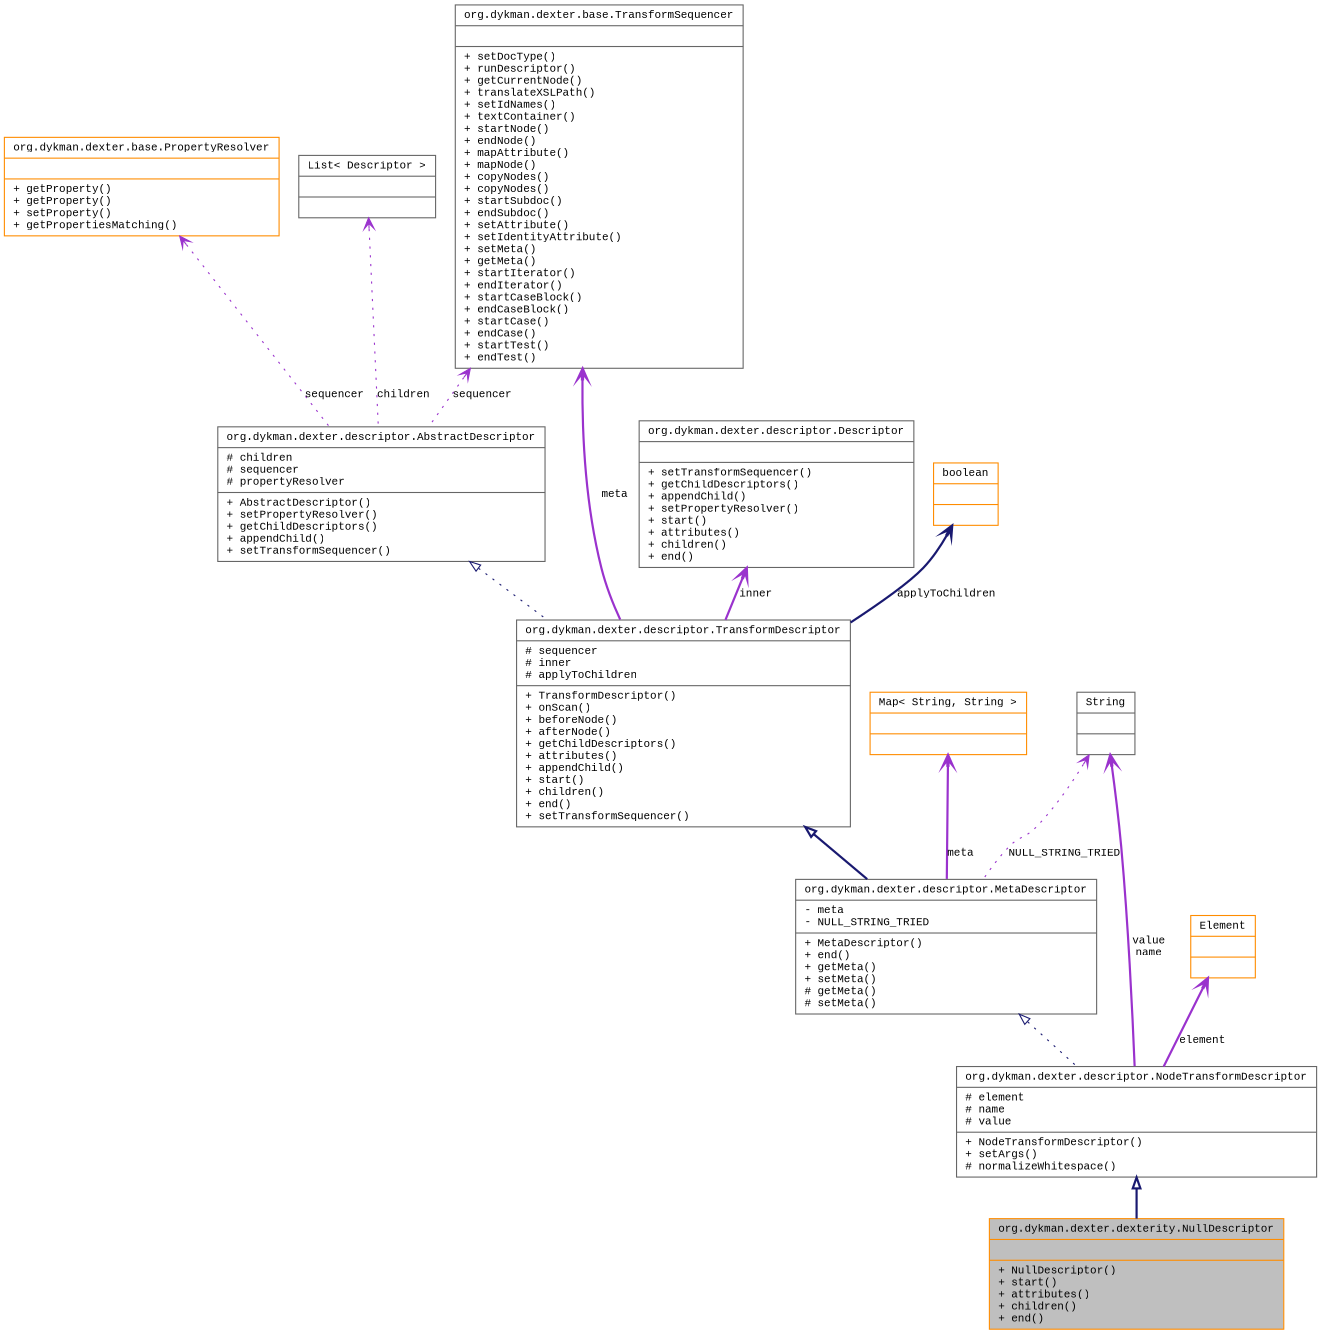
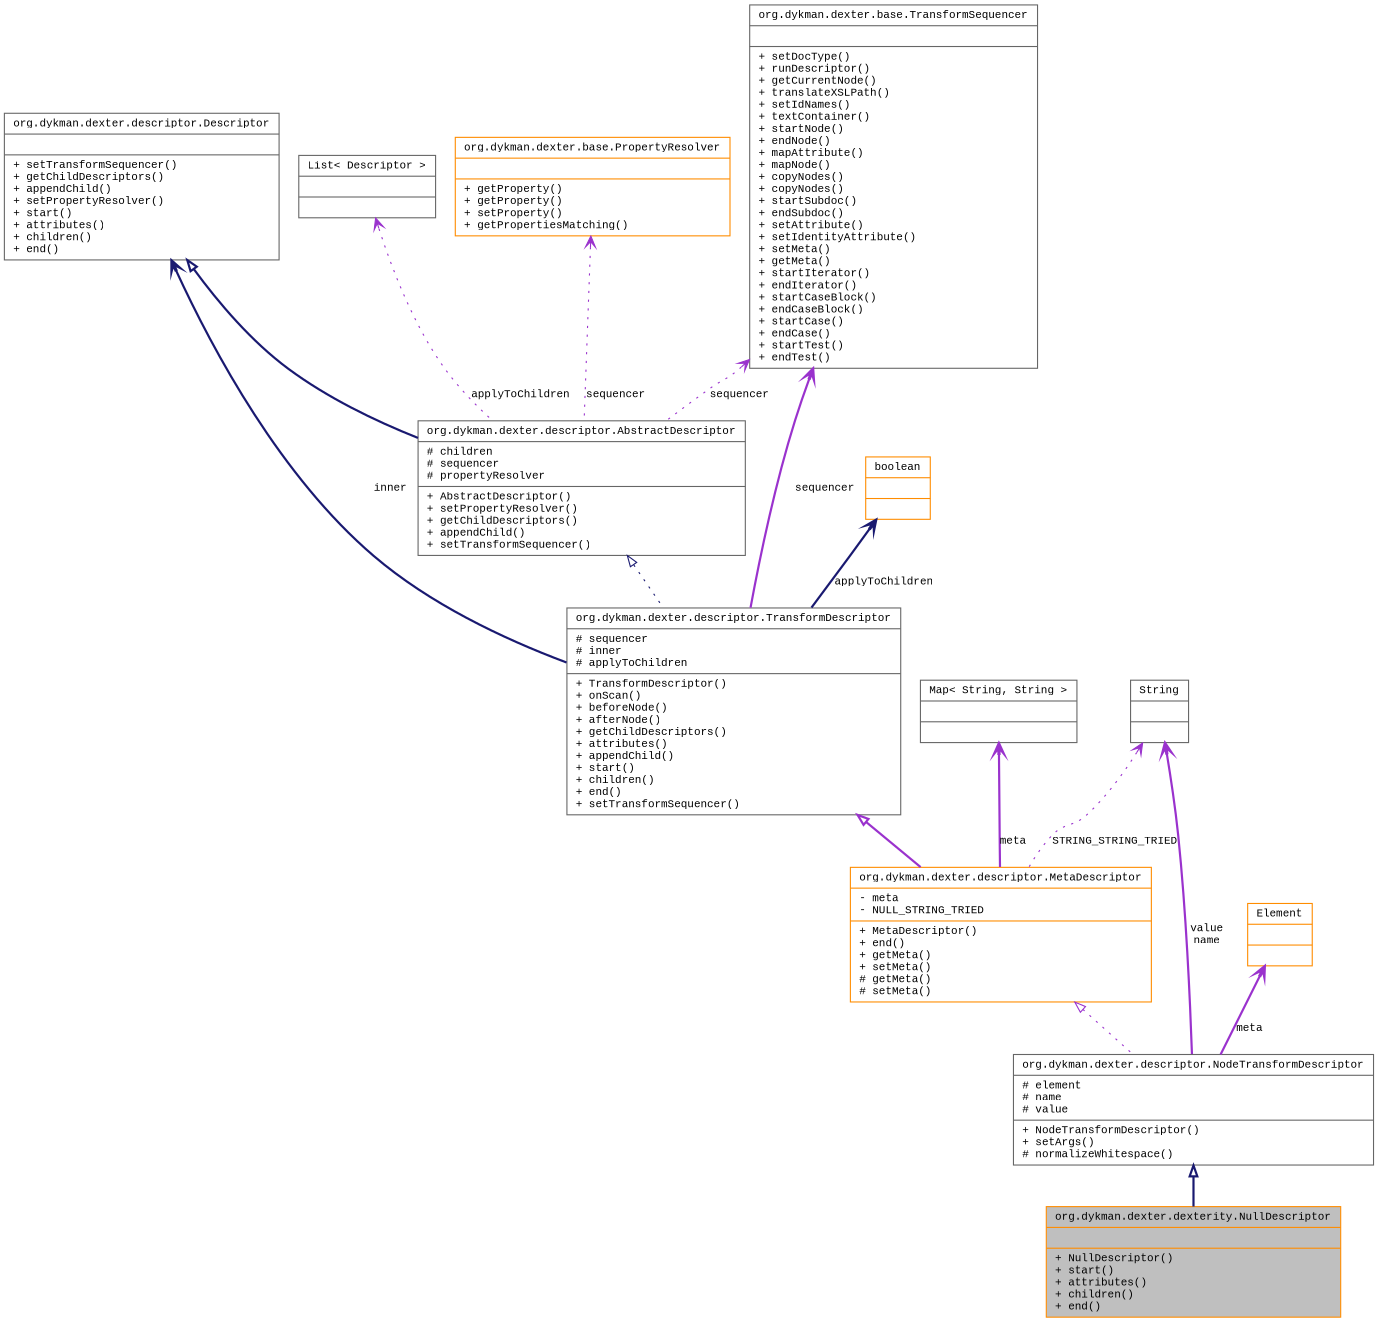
none -> (292, 372)
(404, 395) -> (521, 395)
(615, 494) -> (825, 488)
(734, 599) -> (328, 511)
(948, 723) -> (999, 711)
(1065, 853) -> (1115, 841)
(840, 857) -> (893, 845)
(946, 947) -> (1001, 935)
(1203, 1040) -> (1250, 1028)
(1052, 1044) -> (1108, 1032)
